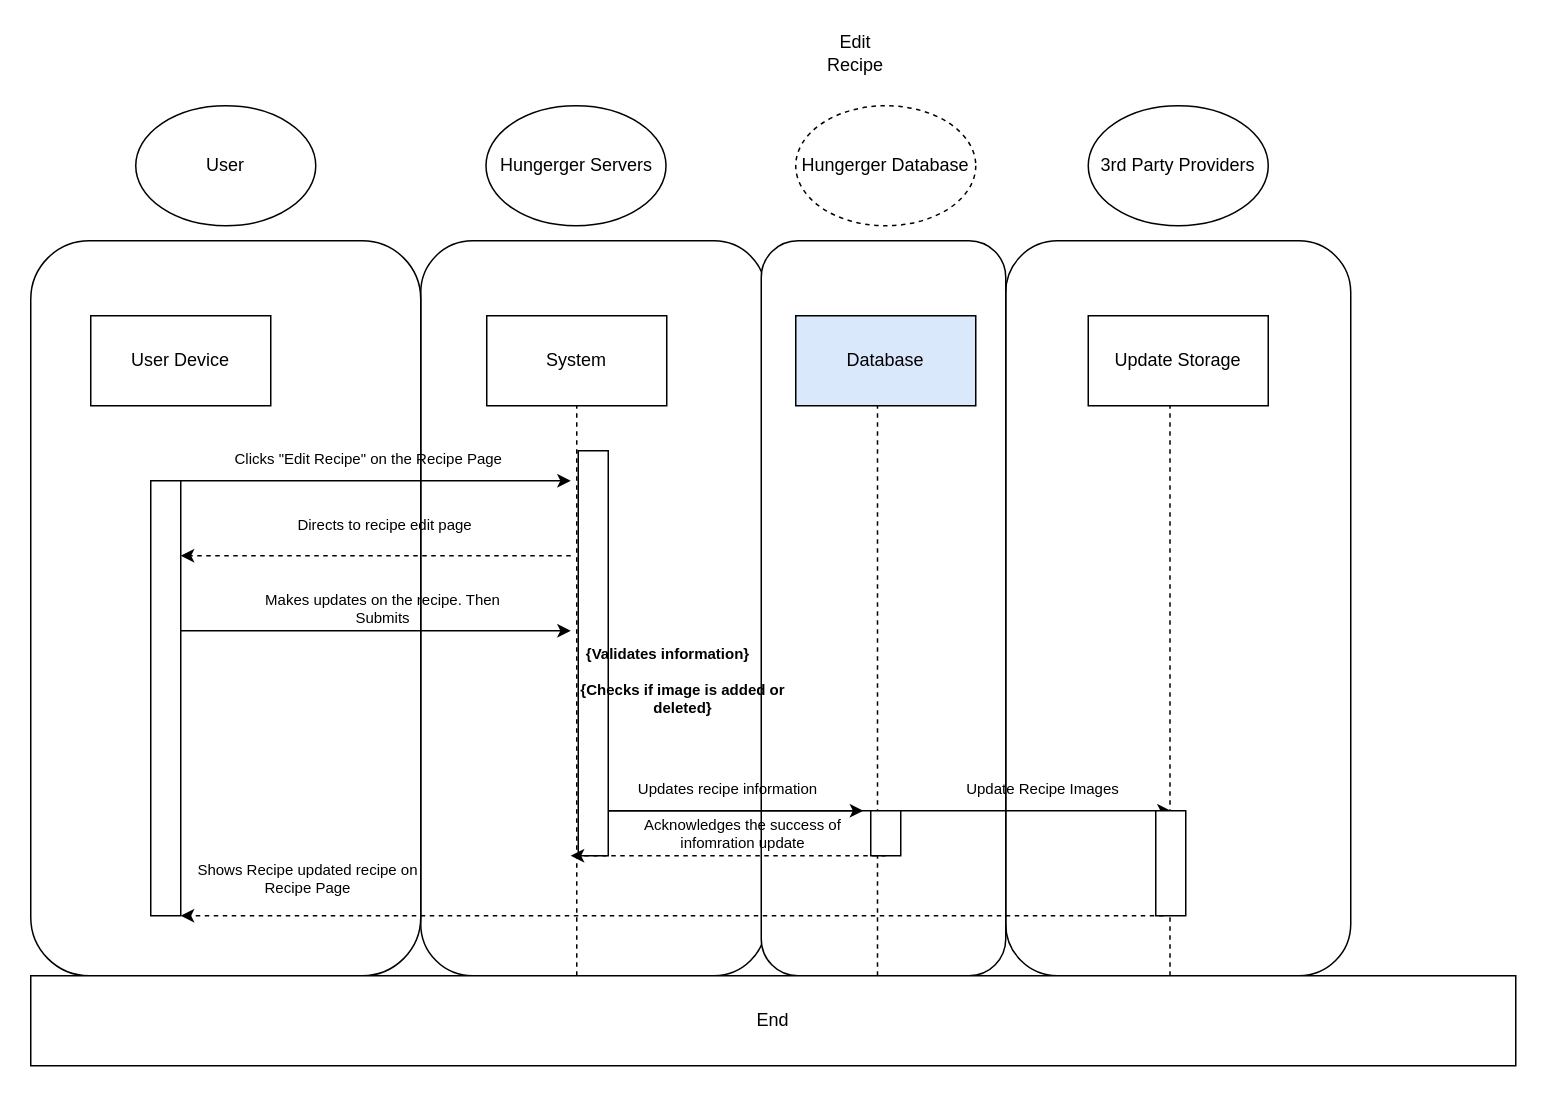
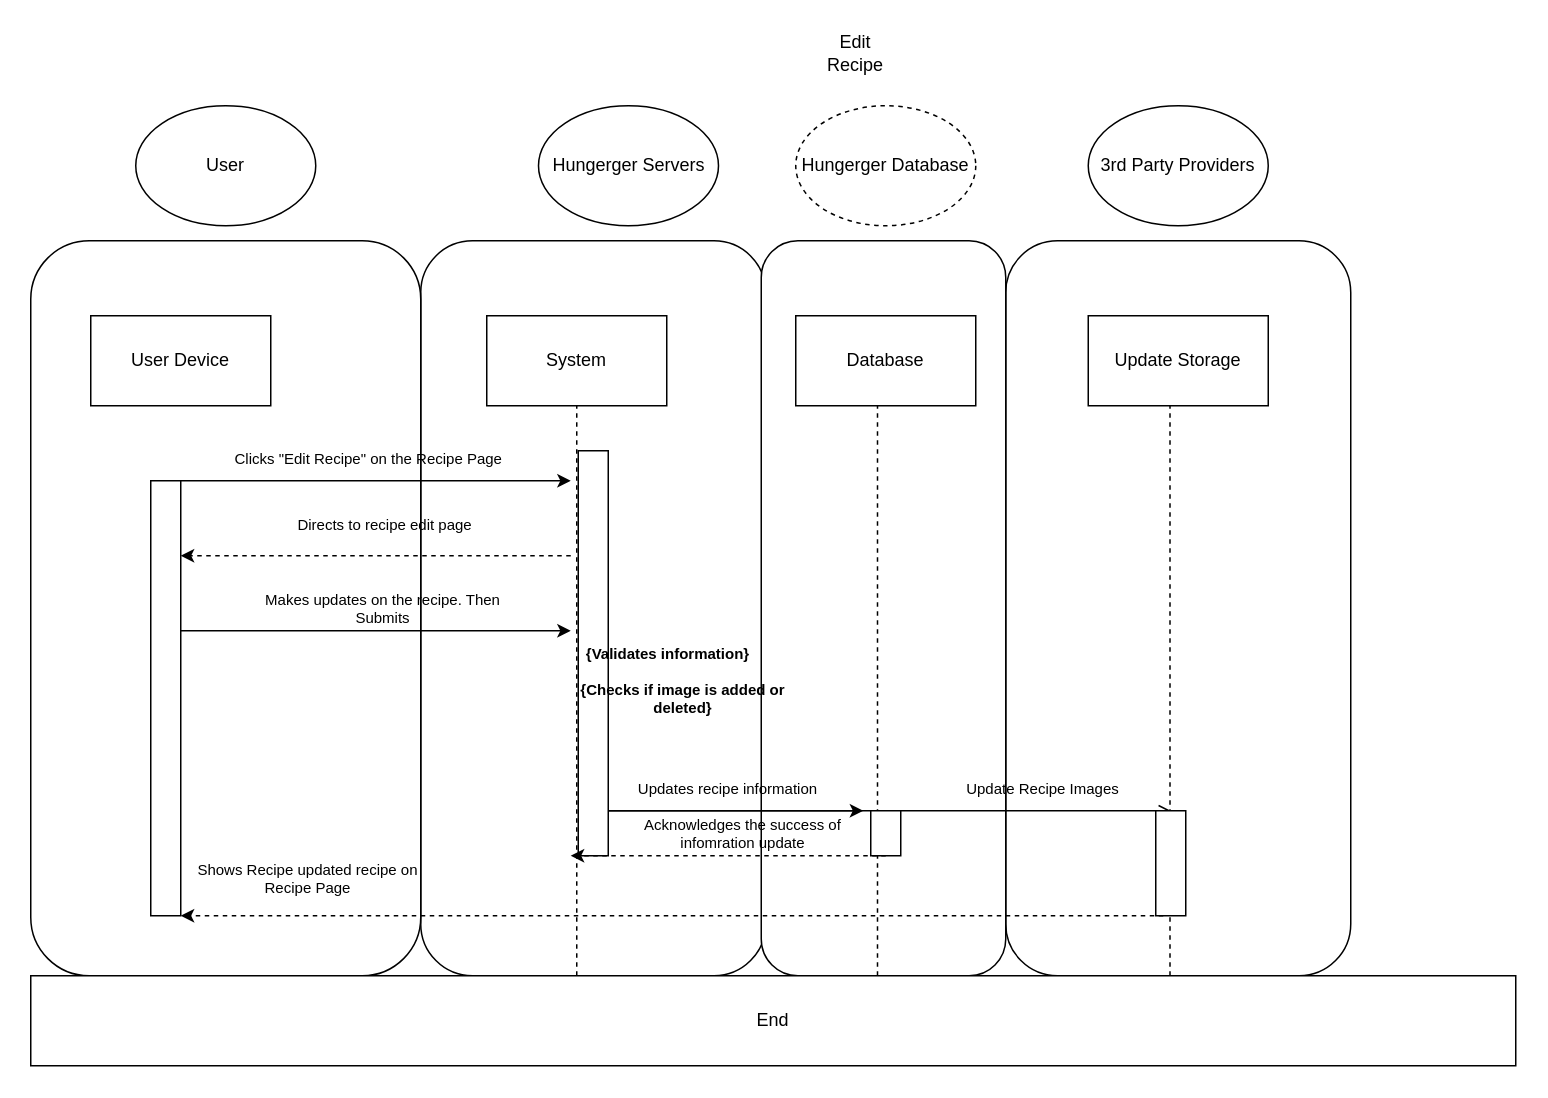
(576, 166) -> (629, 166)
(886, 361) -> (886, 361)
(1159, 811) -> (1162, 811)
